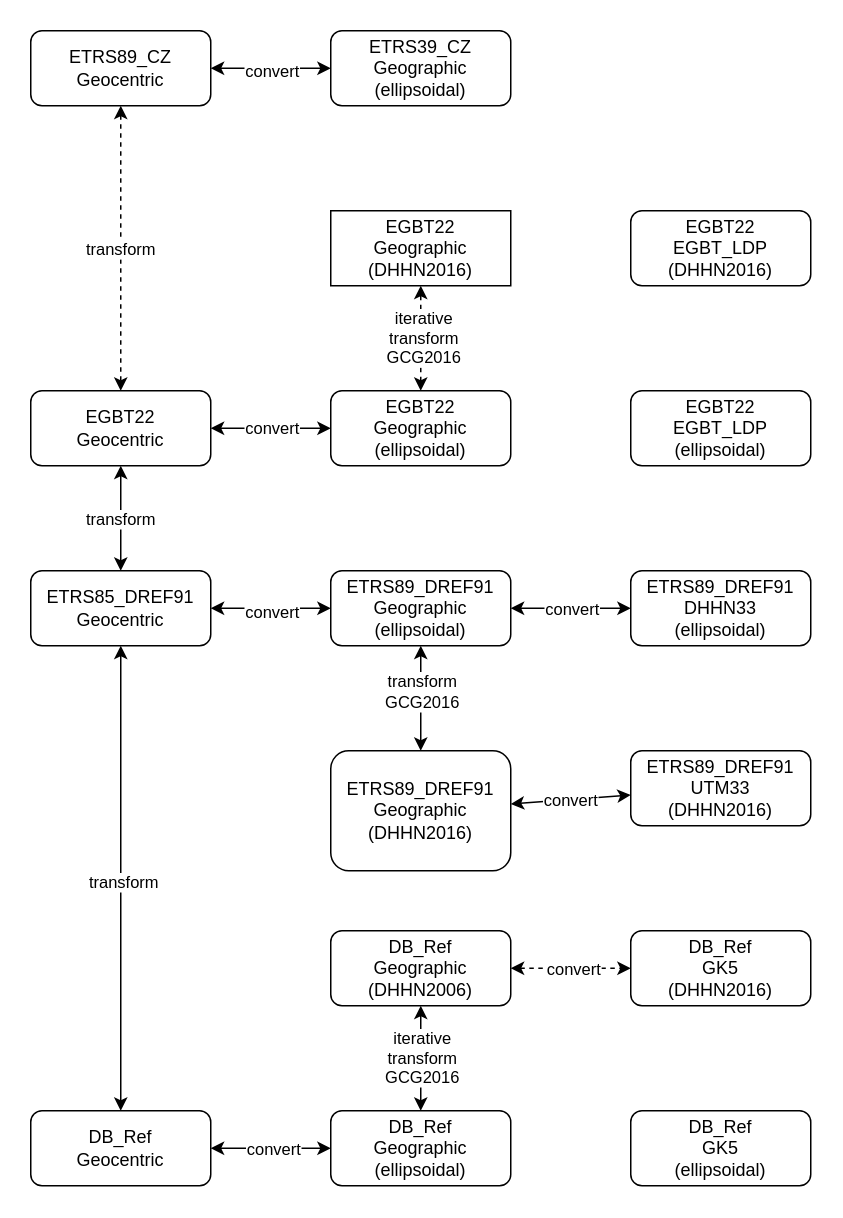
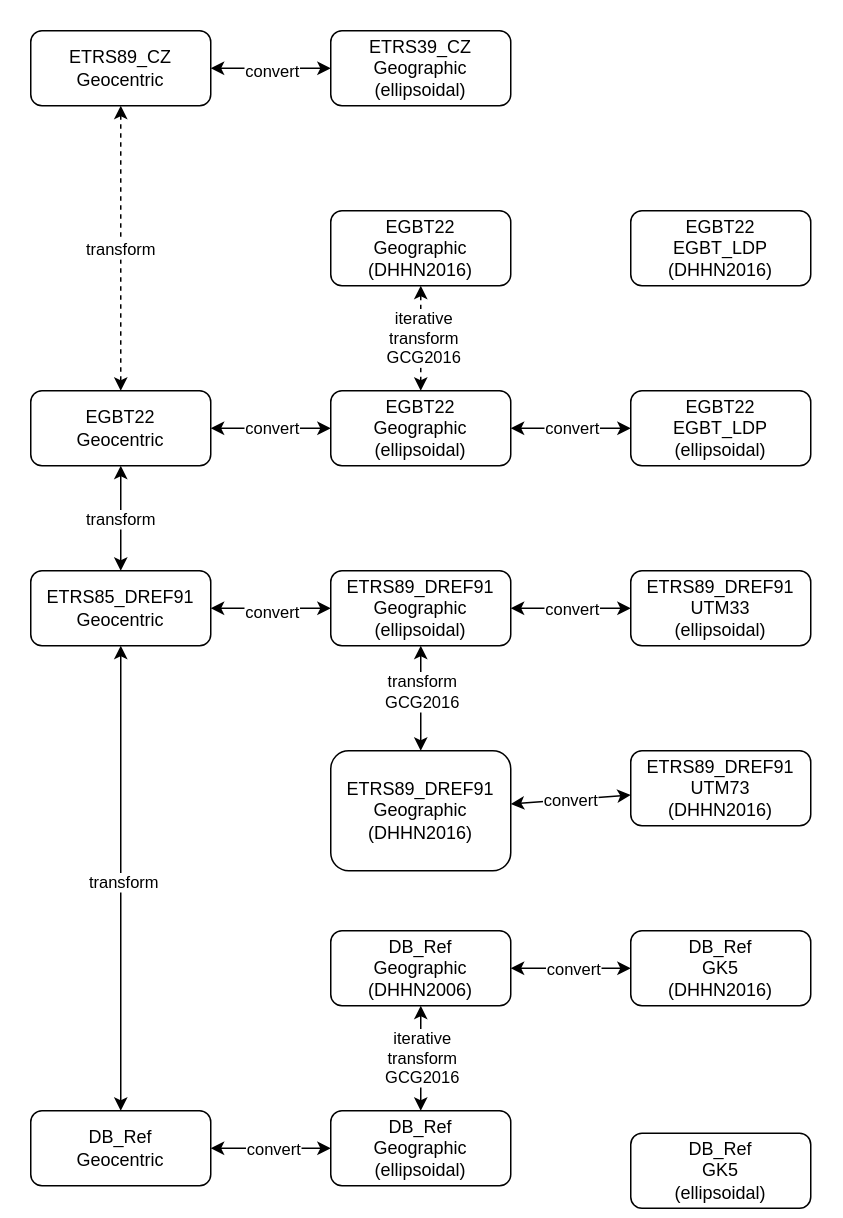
(421, 248) -> (421, 248)
none -> (571, 428)
(721, 608) -> (721, 608)
(721, 788) -> (721, 788)
(534, 968) -> (534, 968)
(721, 1148) -> (721, 1171)
